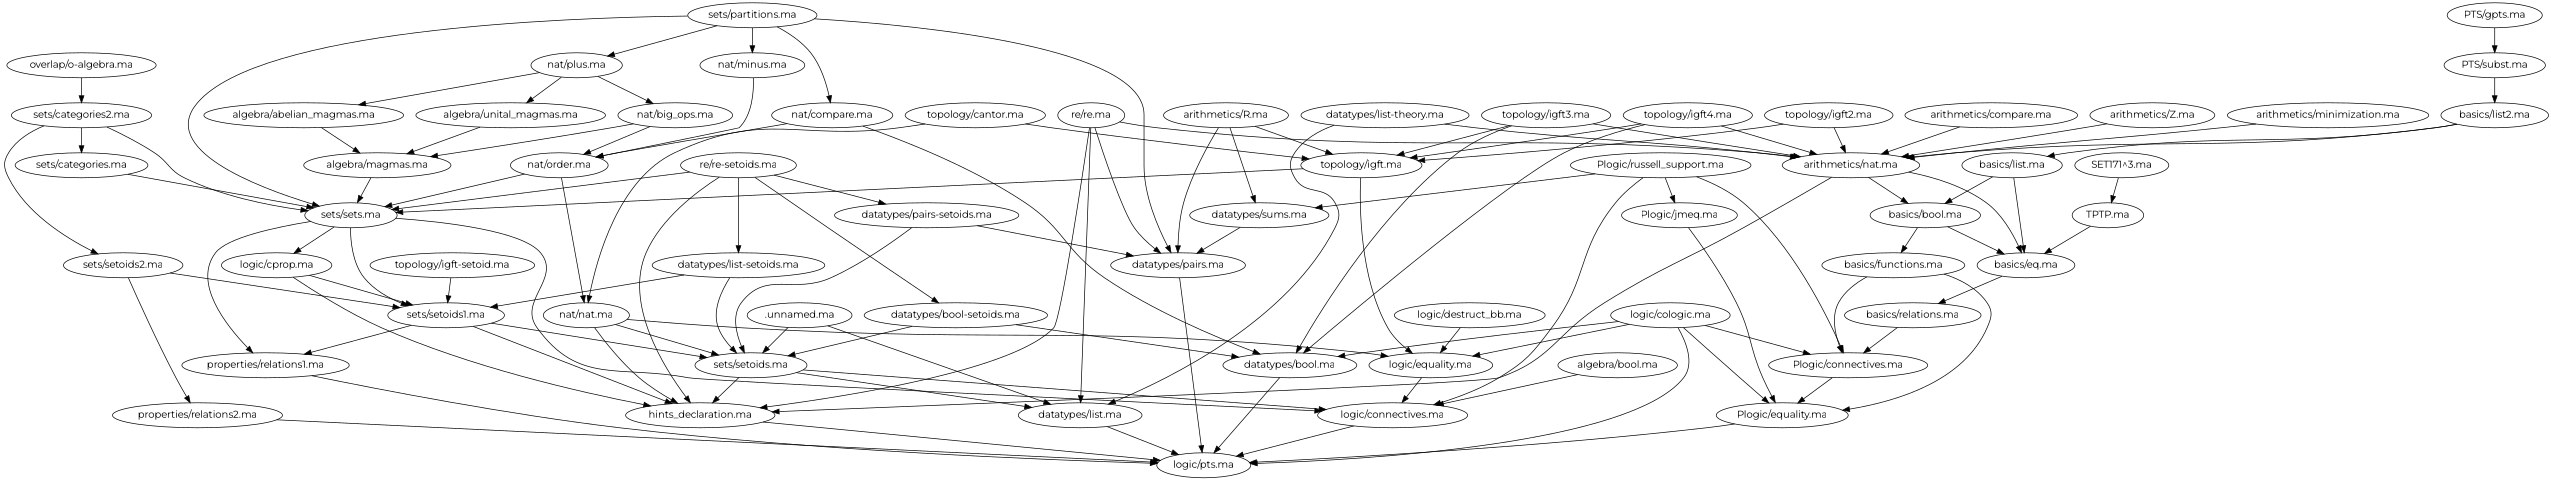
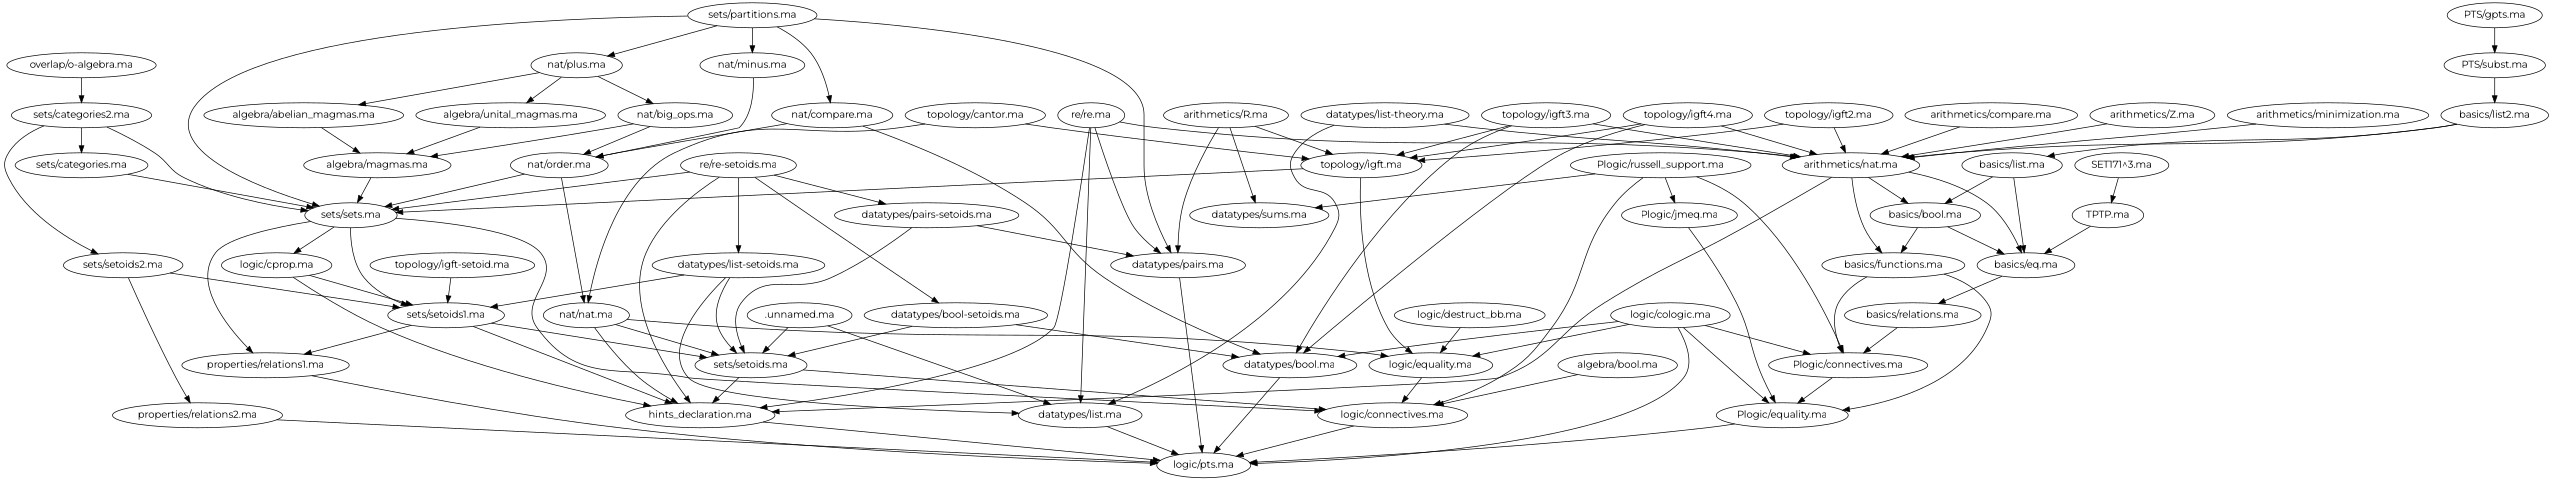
none -> (1859, 215)
(1222, 239) -> none
(876, 384) -> (779, 399)
